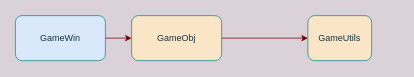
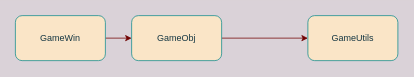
(60, 38) -> (60, 38)
(340, 38) -> (353, 38)
